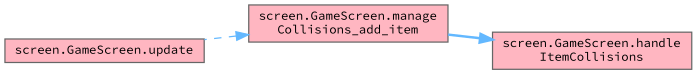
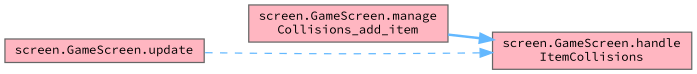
(220, 38) -> (342, 54)
